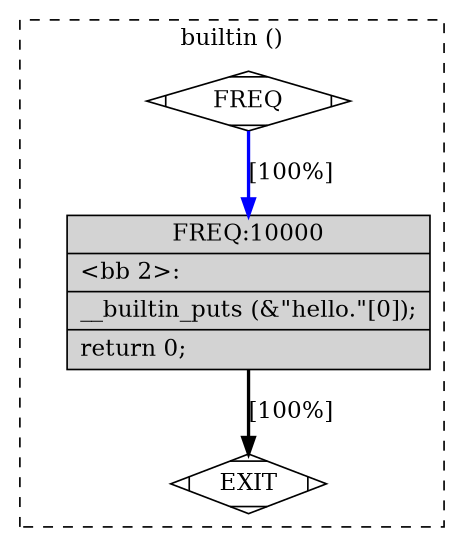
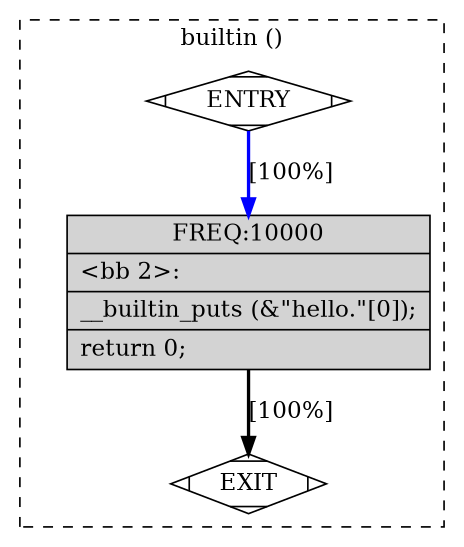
(249, 101) -> (249, 101)
